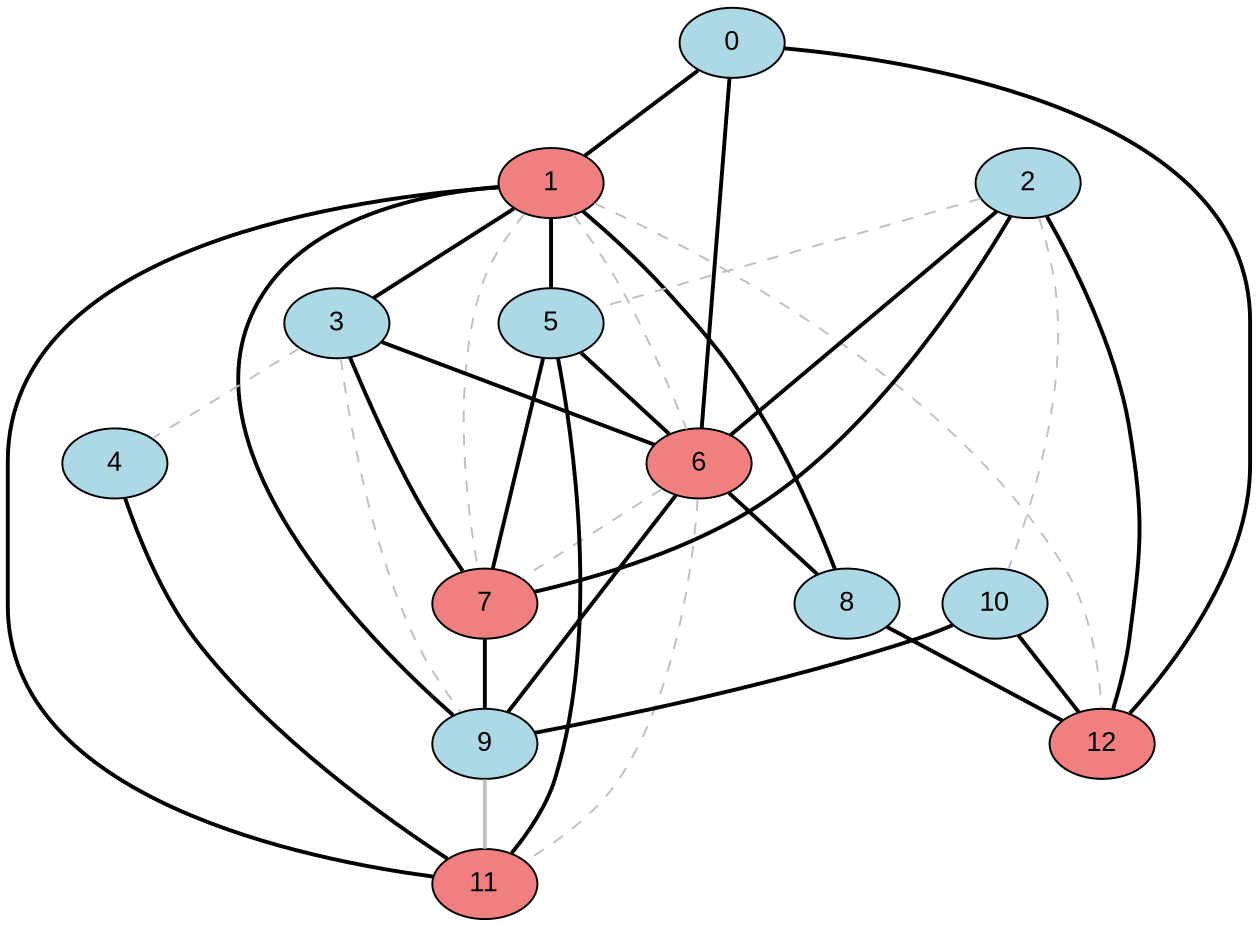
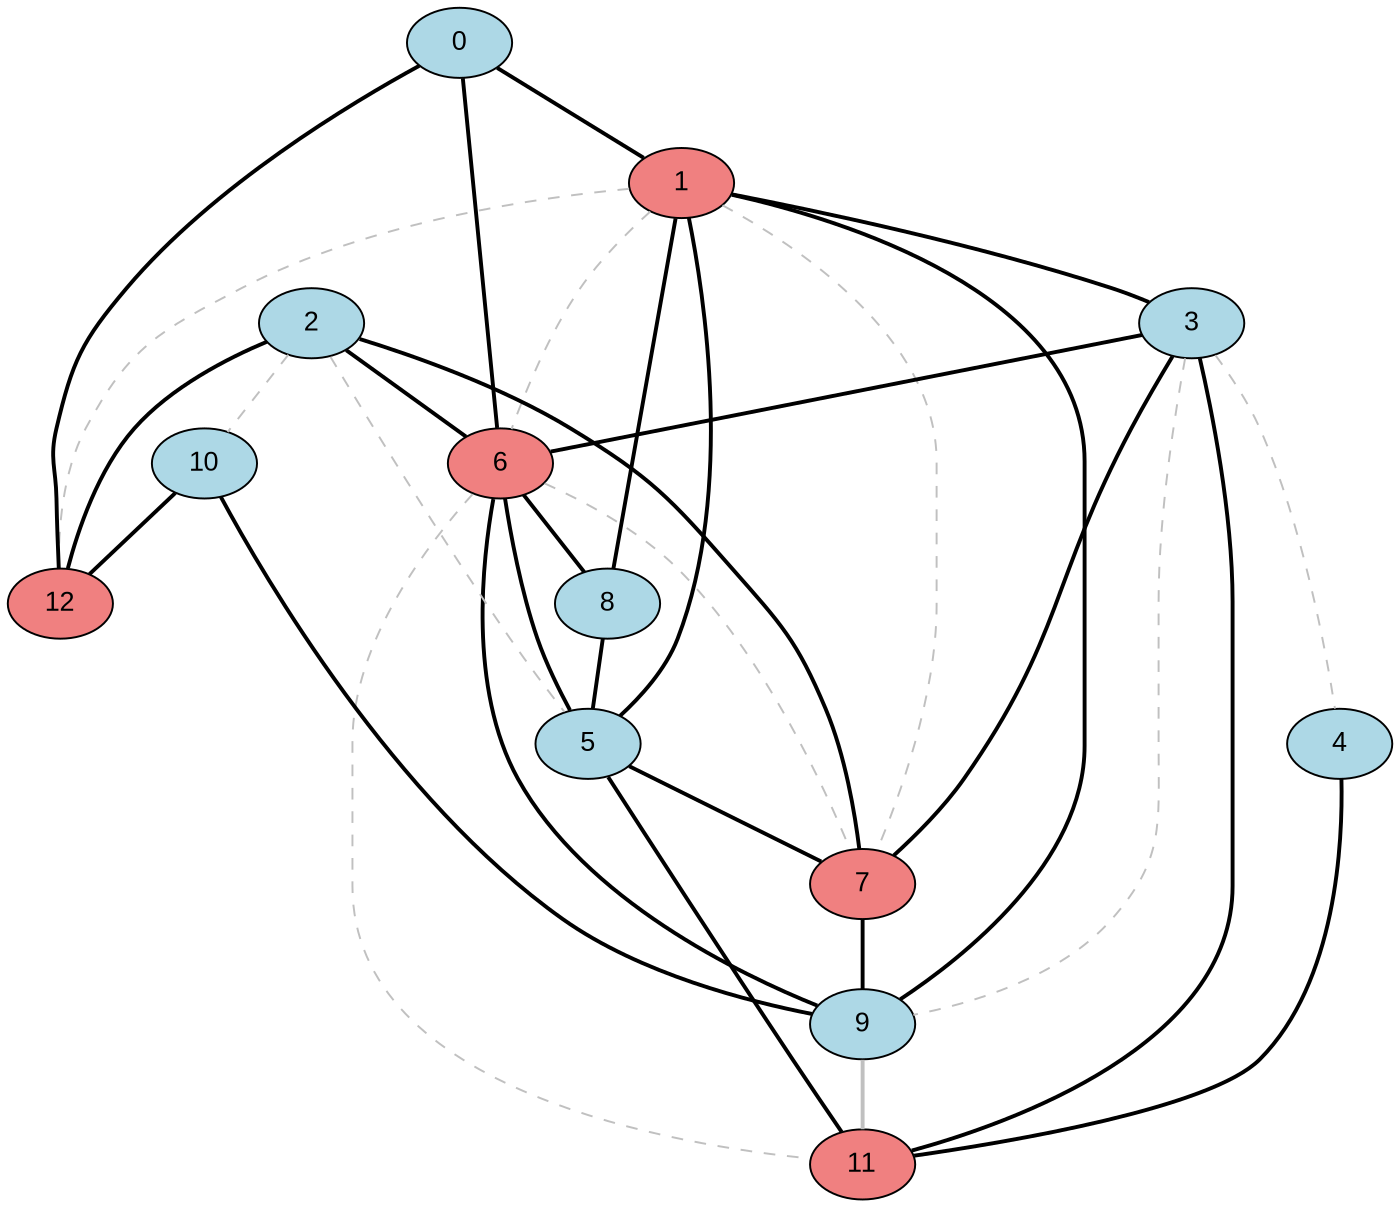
(8, 500) -> (1233, 843)
(975, 674) -> (598, 673)
